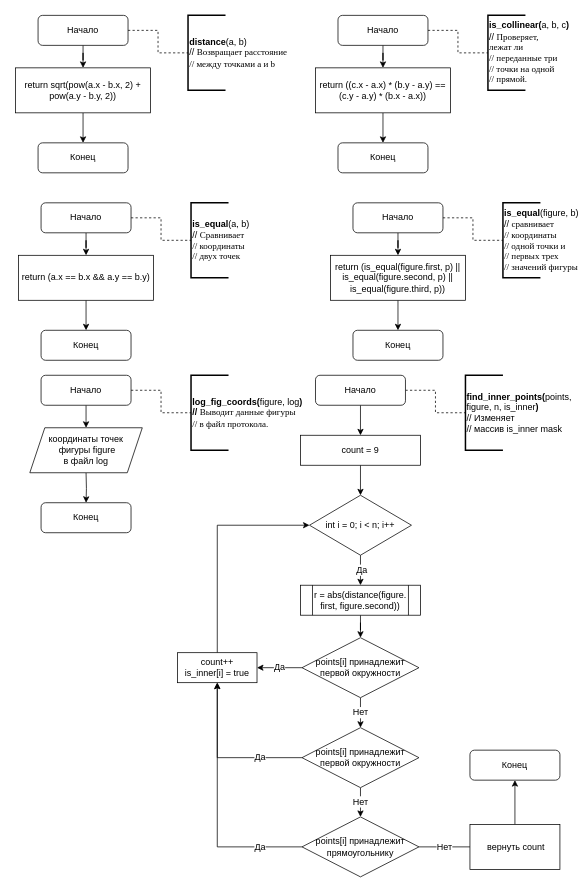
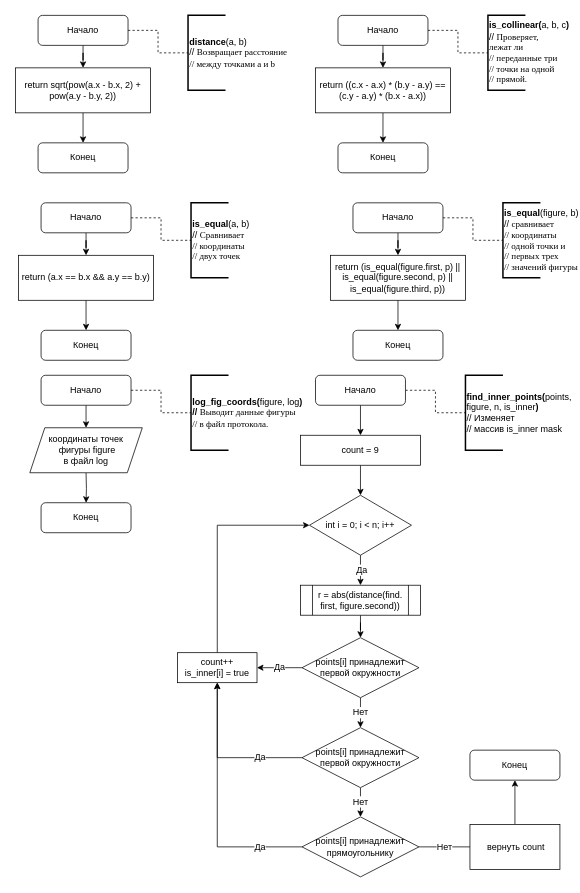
(360, 600) -> (360, 600)
